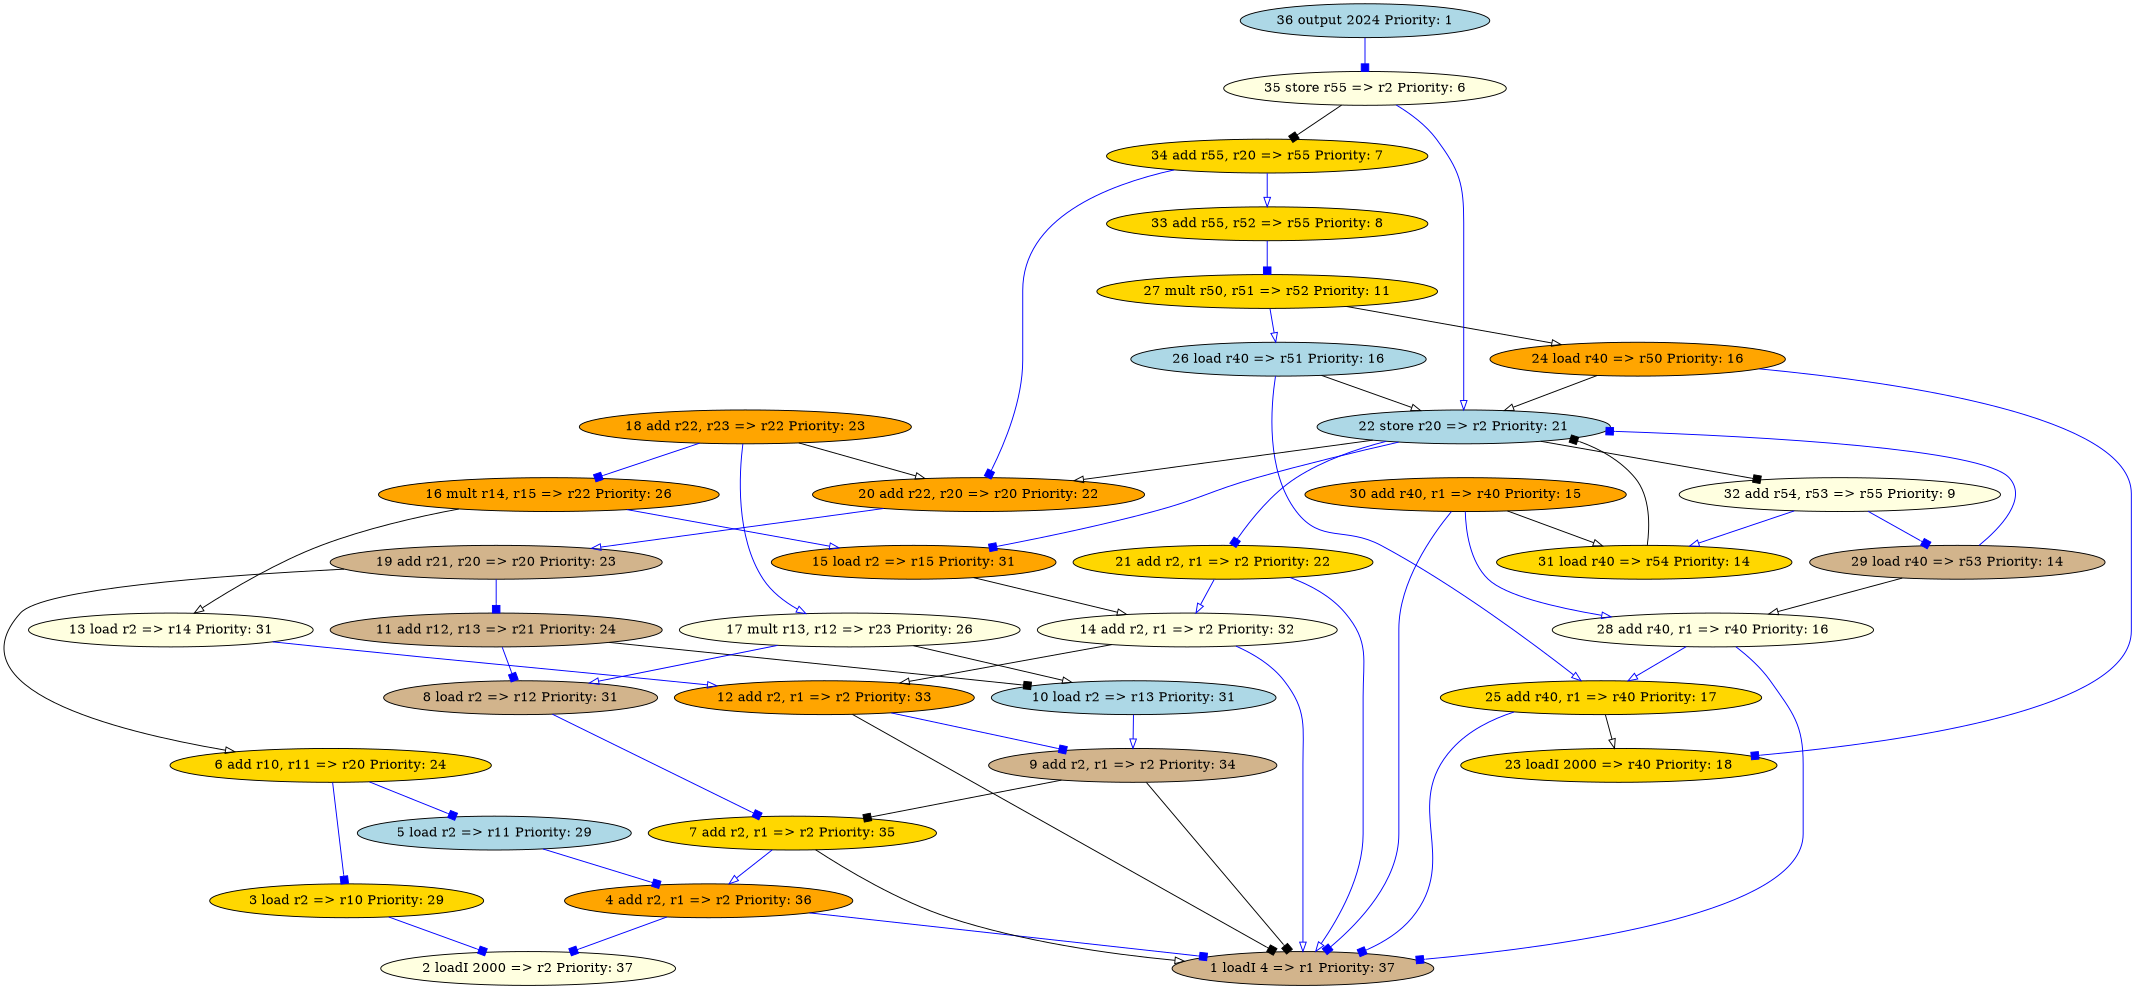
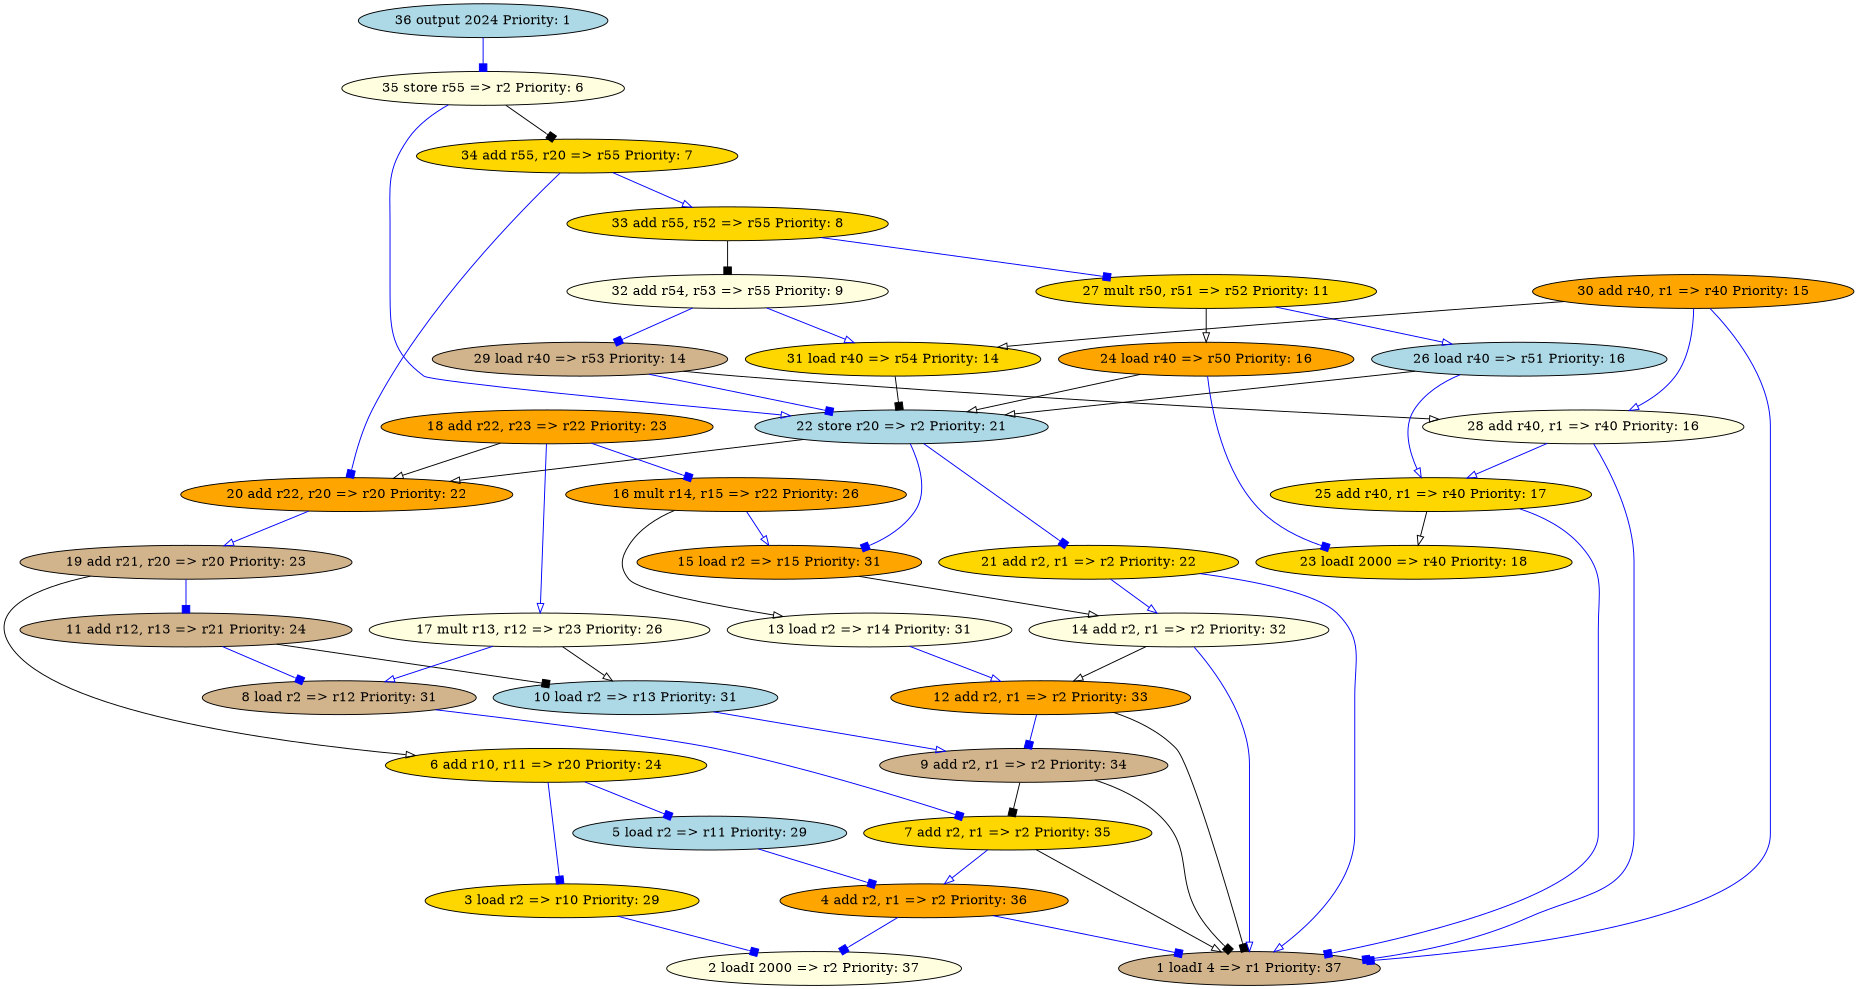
(1646, 460) -> (728, 253)
